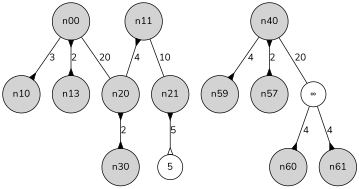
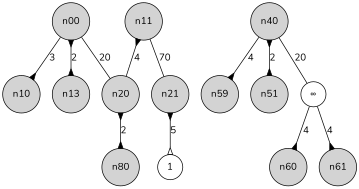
(165, 58) -> (165, 58)
(269, 94) -> (269, 94)
(121, 167) -> (121, 167)
(170, 167) -> (170, 167)
